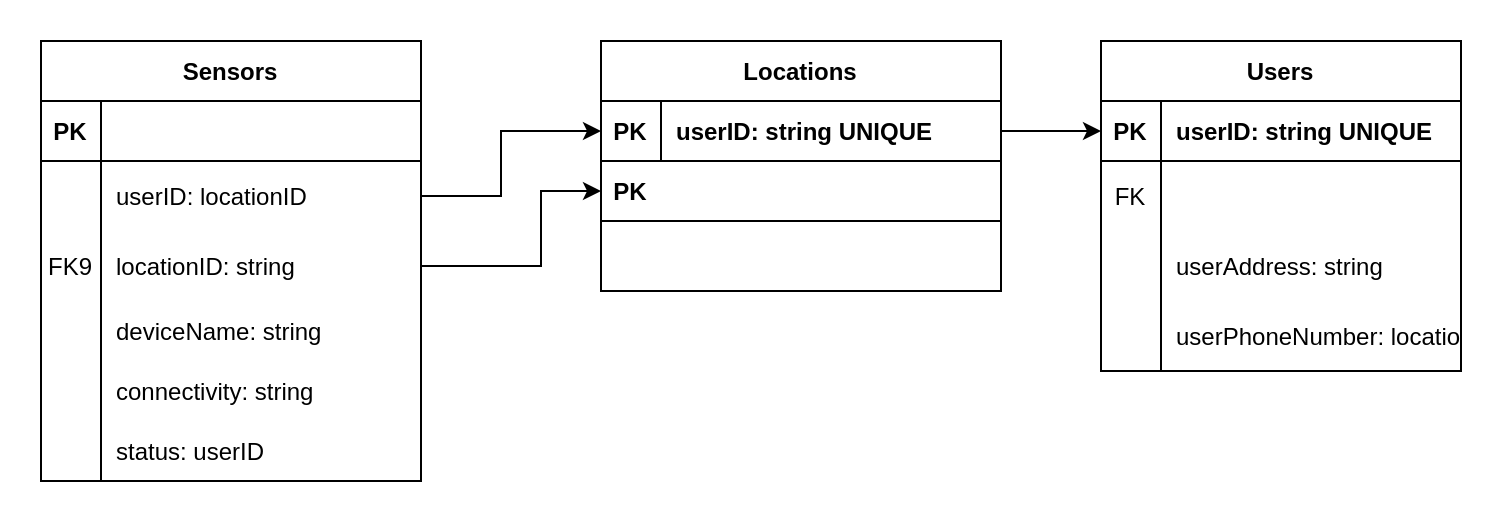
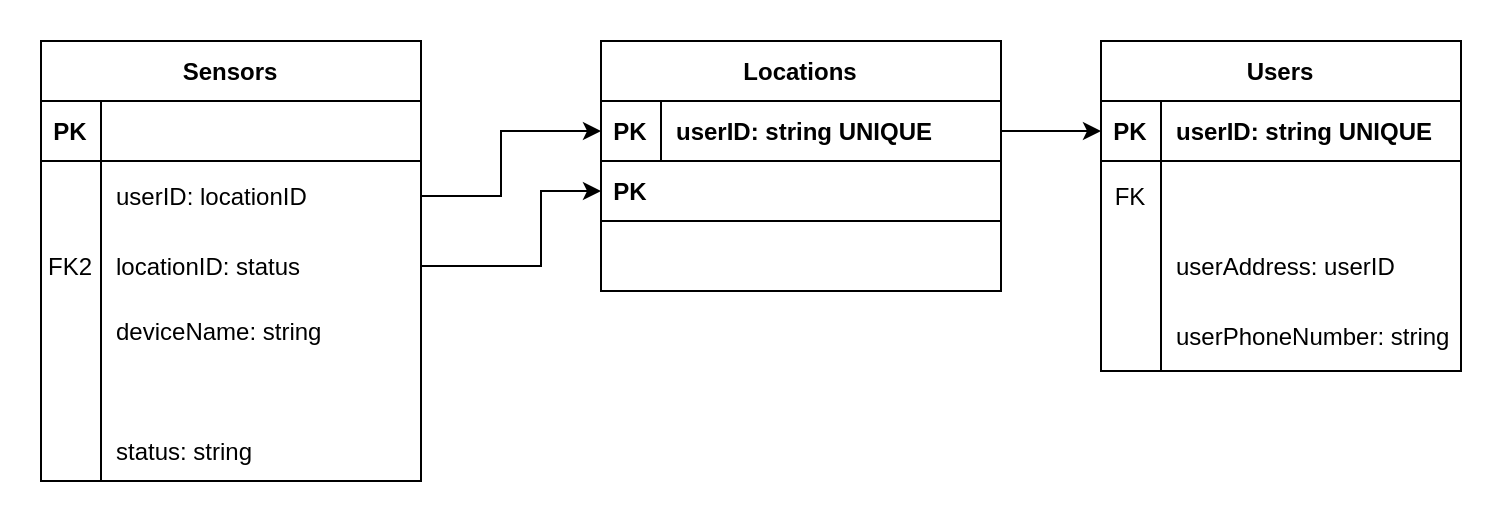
(70, 267) -> (70, 267)
(221, 267) -> (224, 267)
(1294, 267) -> (1297, 267)
(1345, 337) -> (1321, 337)
(261, 391) -> none
(204, 452) -> (201, 452)
